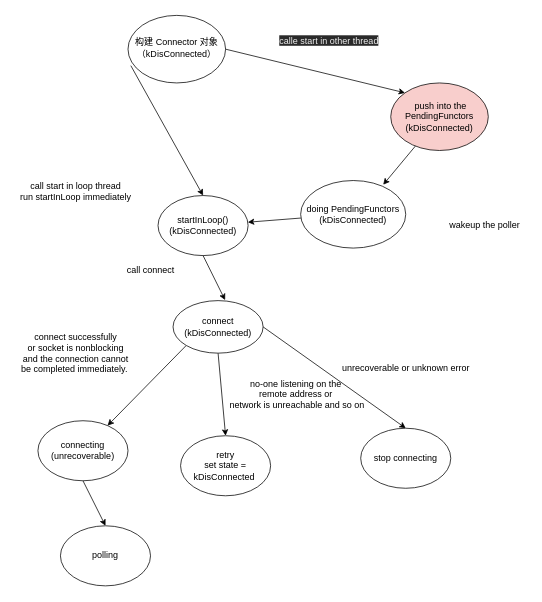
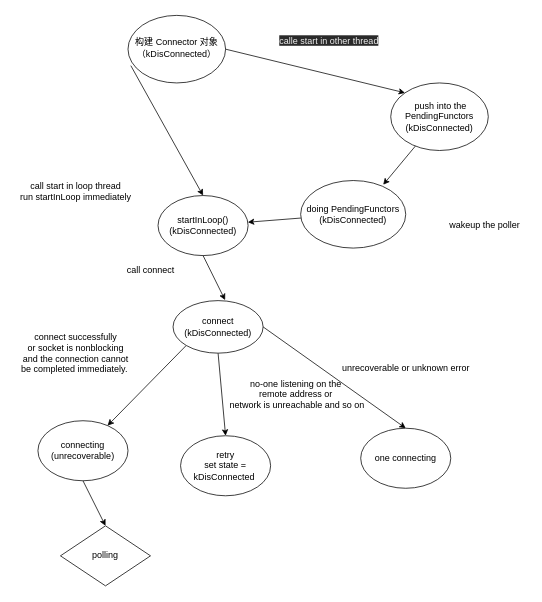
(439, 117) -> (439, 117)
(405, 458) -> (405, 458)
(105, 555) -> (105, 555)
